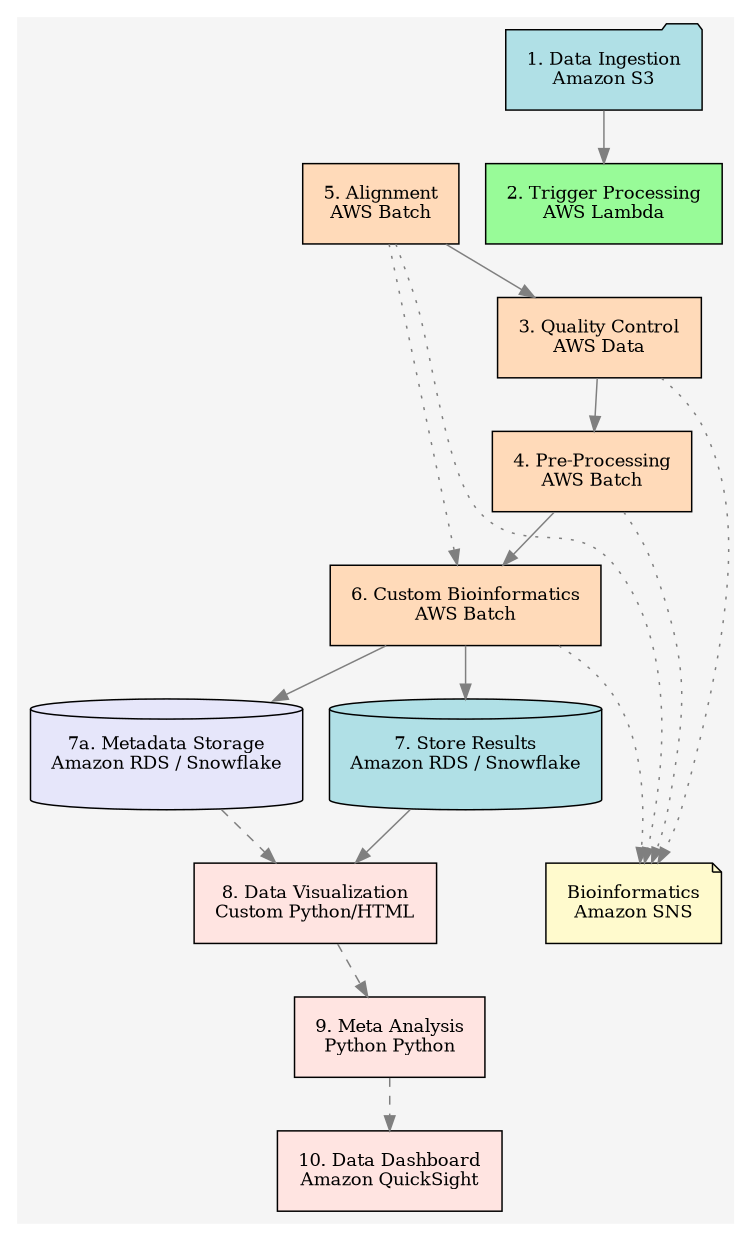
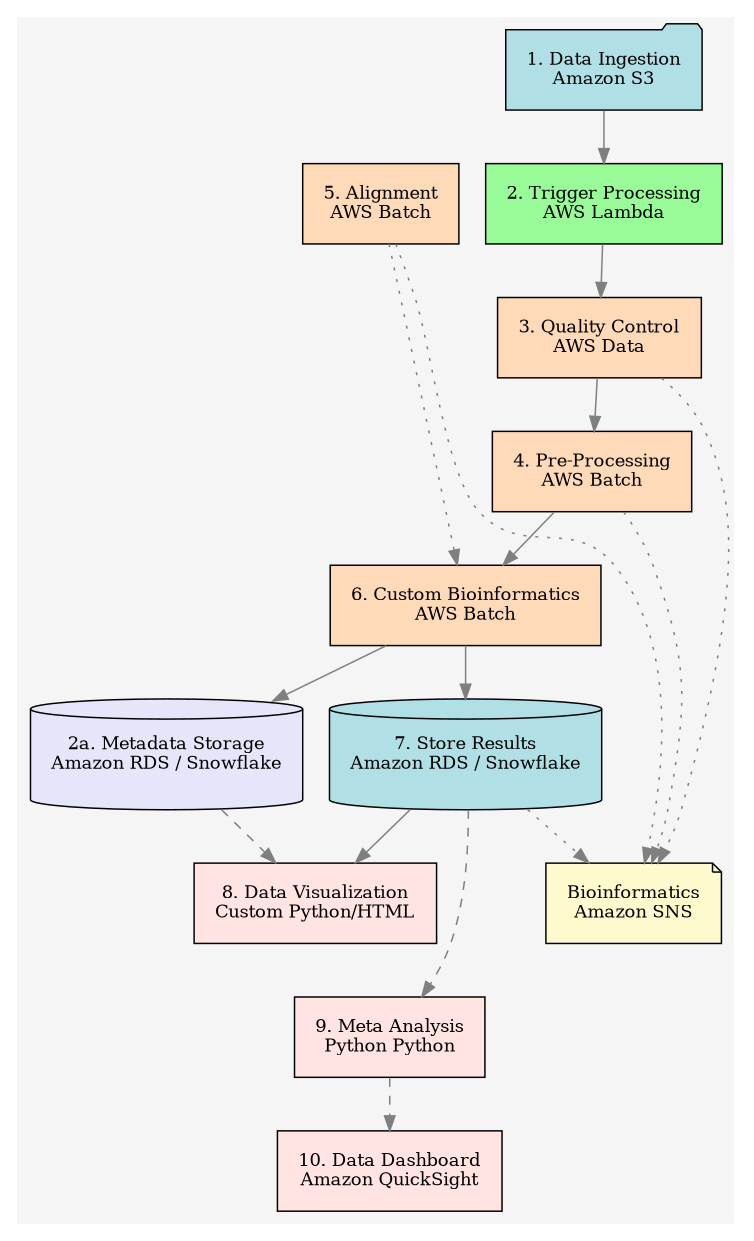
(484, 267) -> (602, 263)
(631, 733) -> (553, 831)
(167, 754) -> (167, 754)
(349, 964) -> (462, 900)
